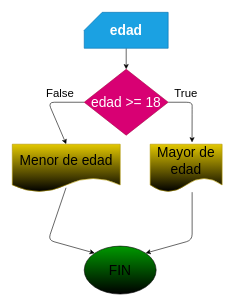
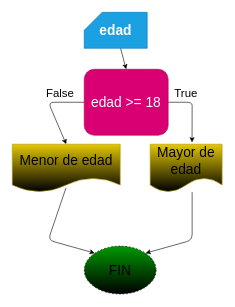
(126, 30) -> (116, 30)
(126, 102) -> (126, 102)
(120, 270) -> (120, 270)
